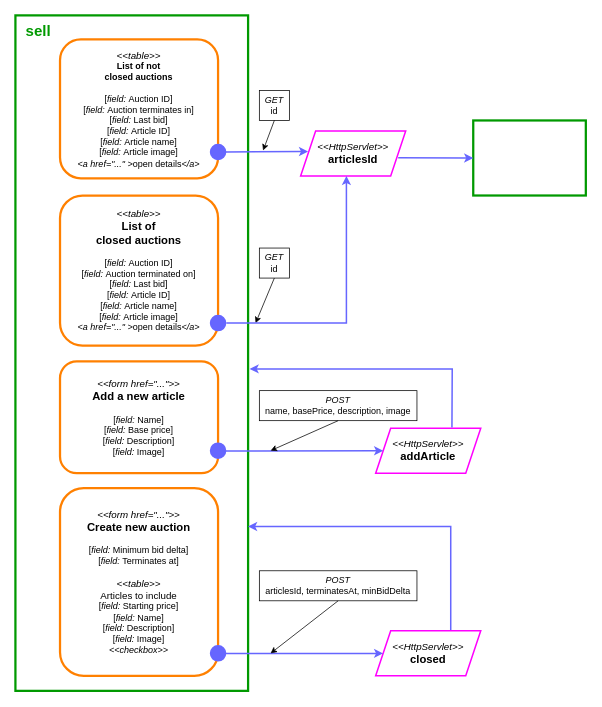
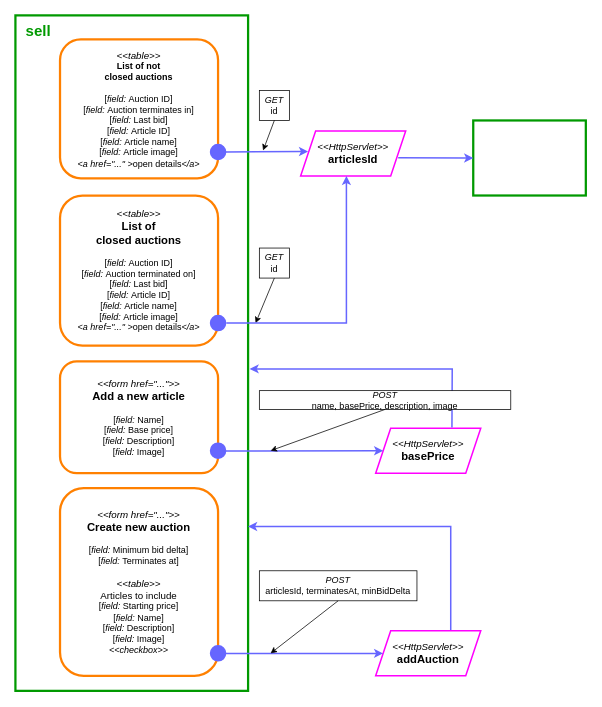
(338, 405) -> (385, 400)
(428, 450) -> (428, 450)
(428, 653) -> (428, 653)
